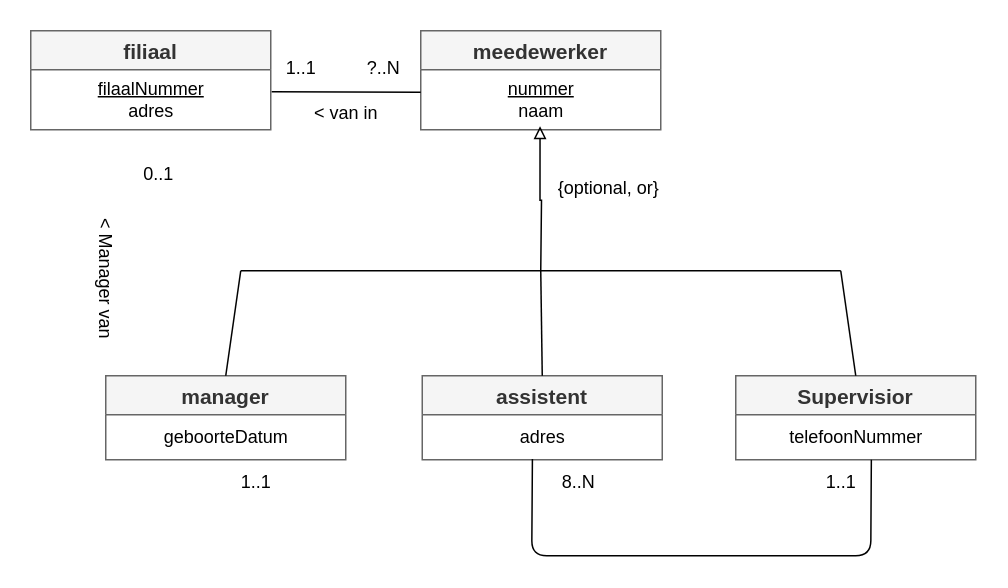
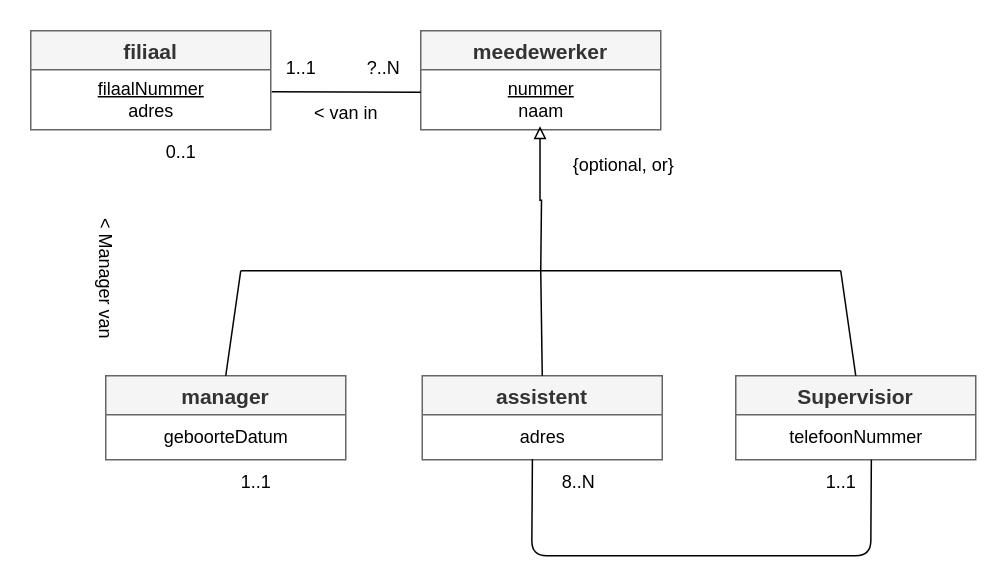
(158, 175) -> (181, 152)
(608, 188) -> (623, 166)
